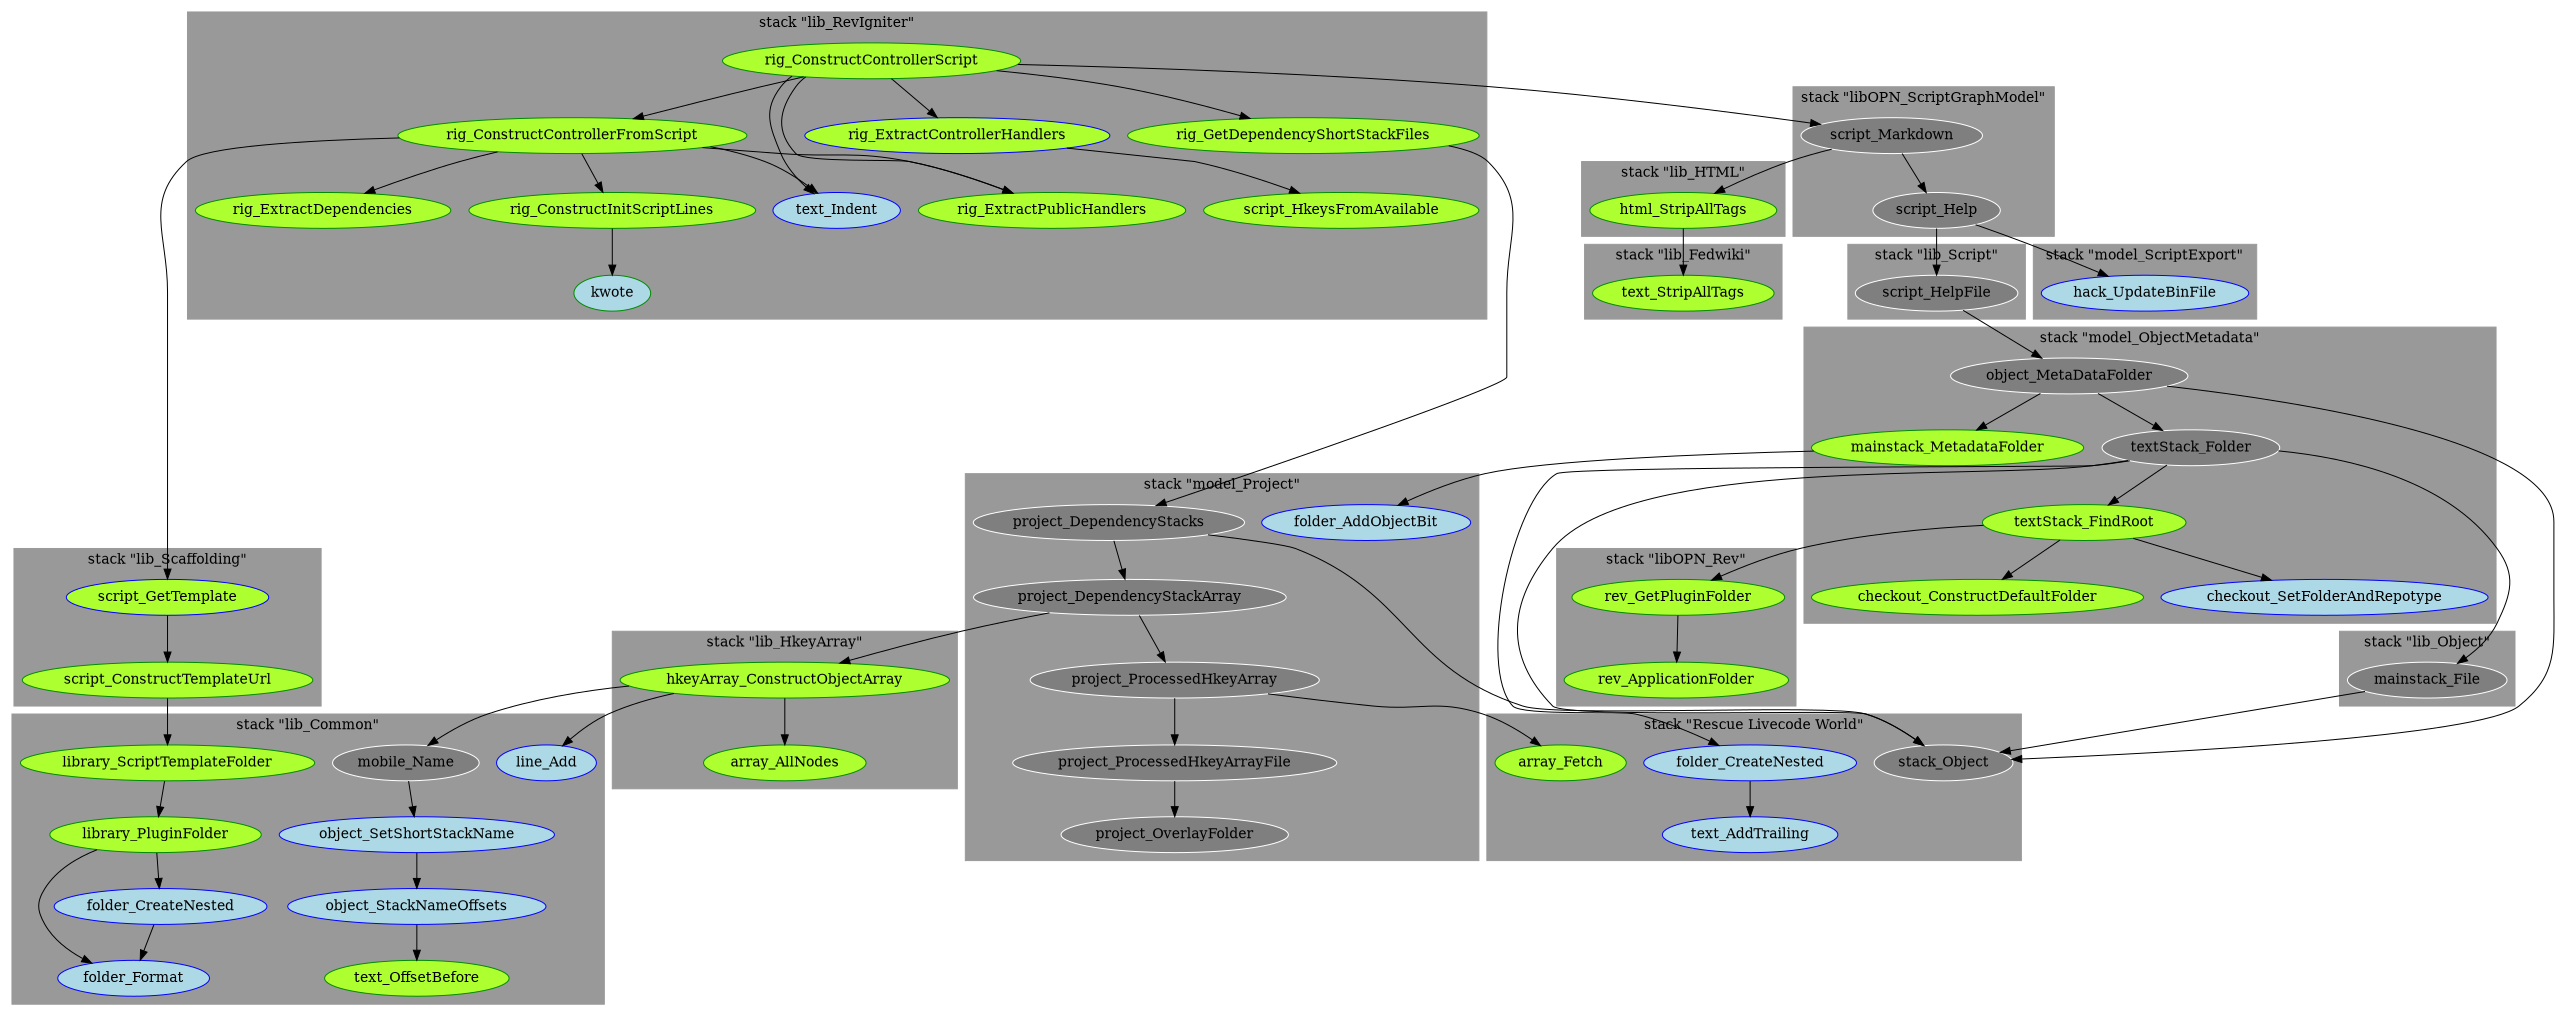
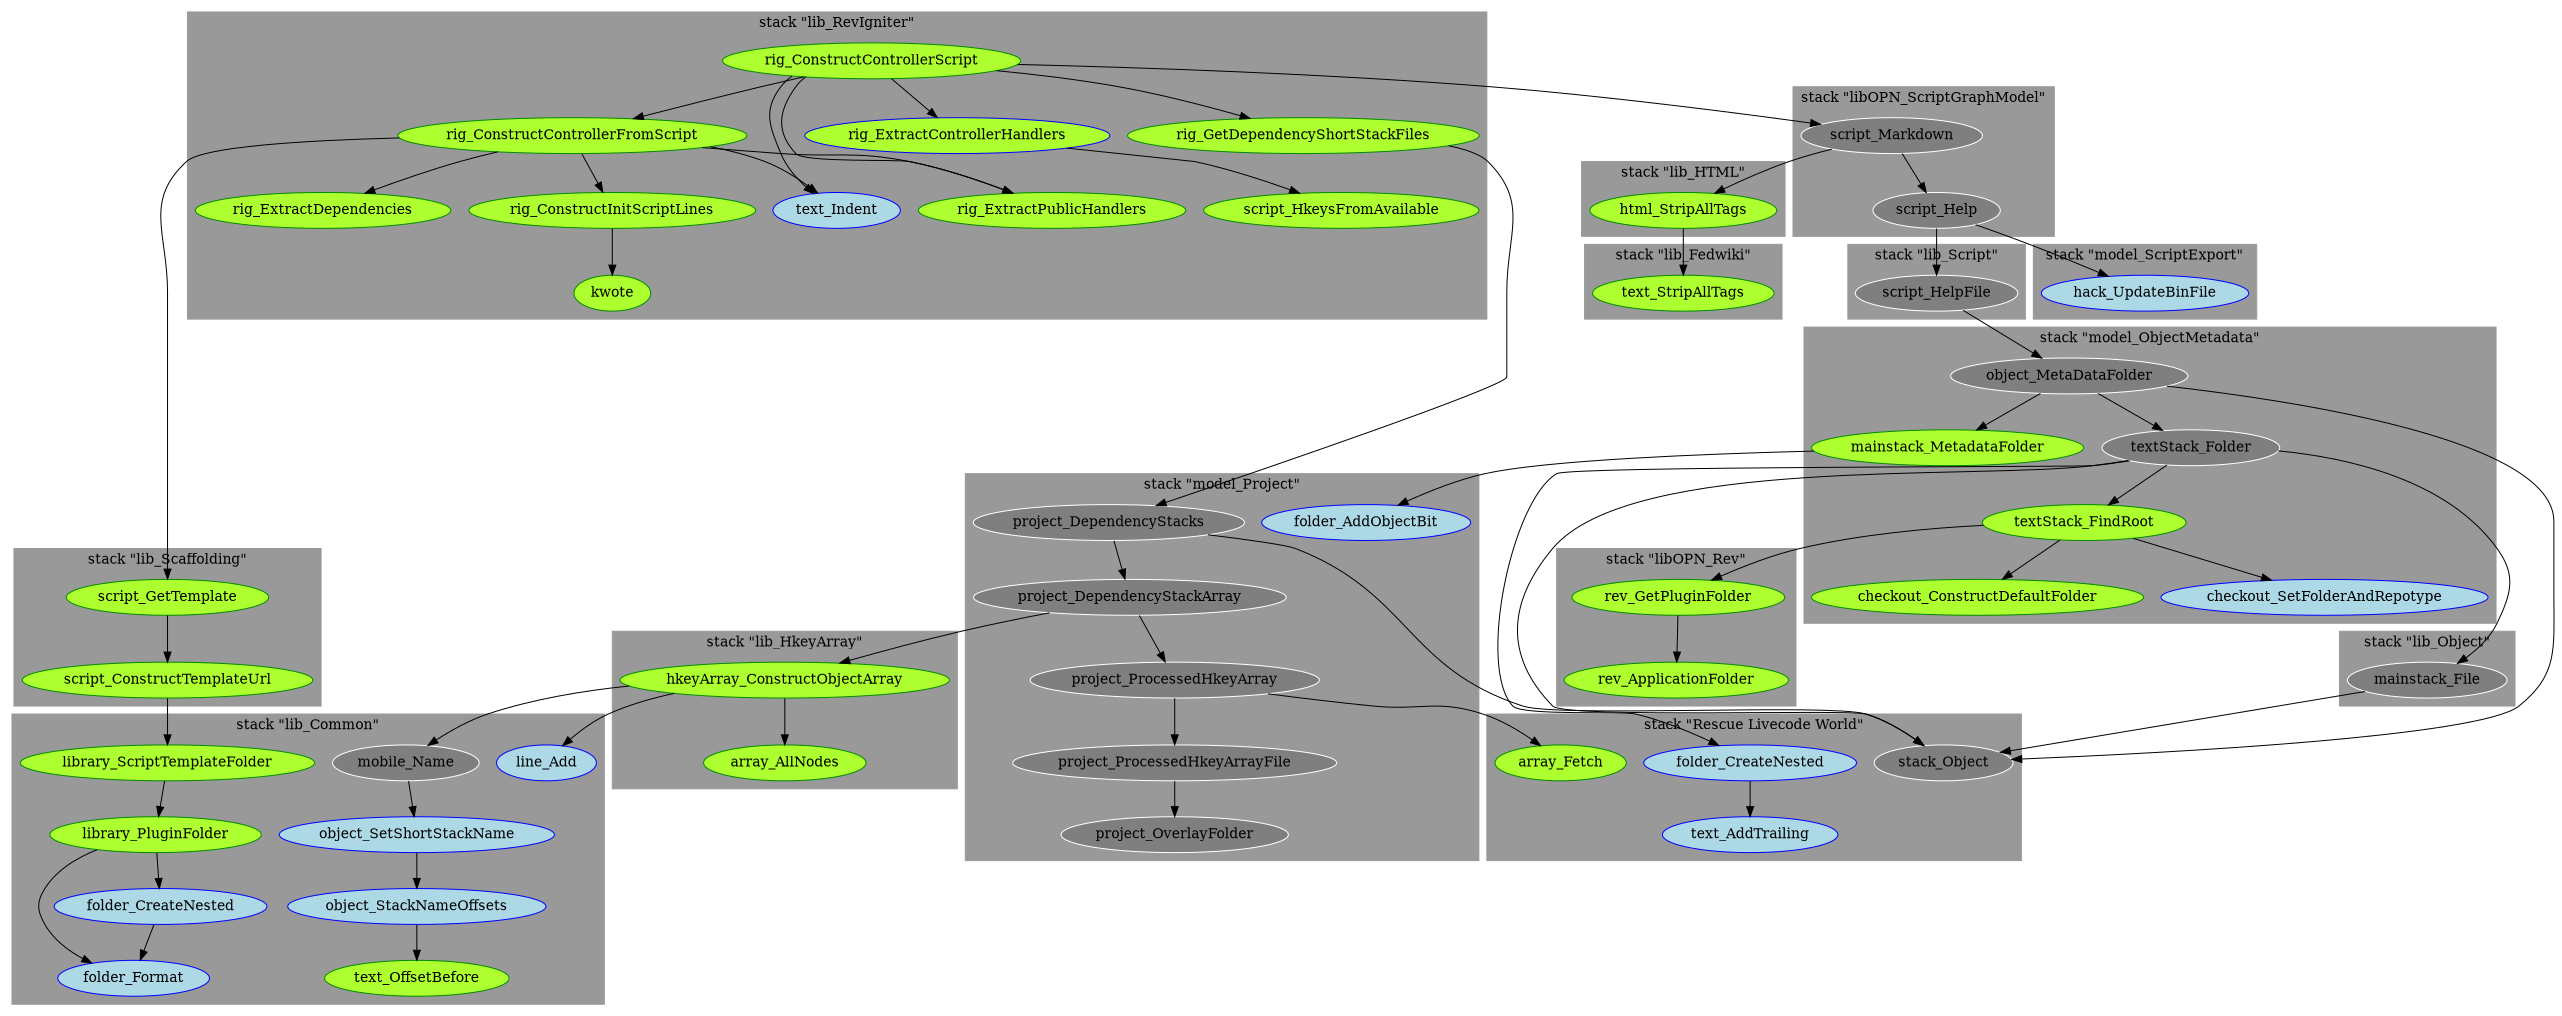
(612, 293) -> (612, 293)
(168, 597) -> (168, 597)
